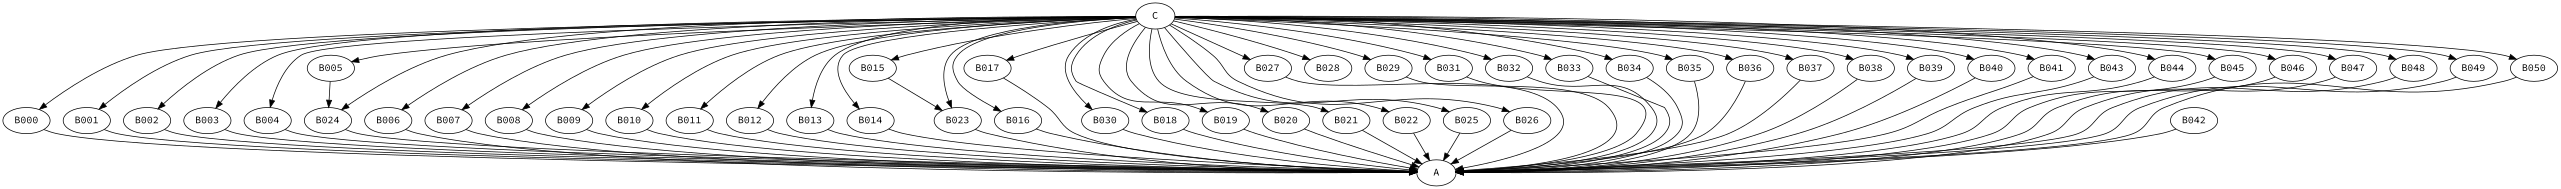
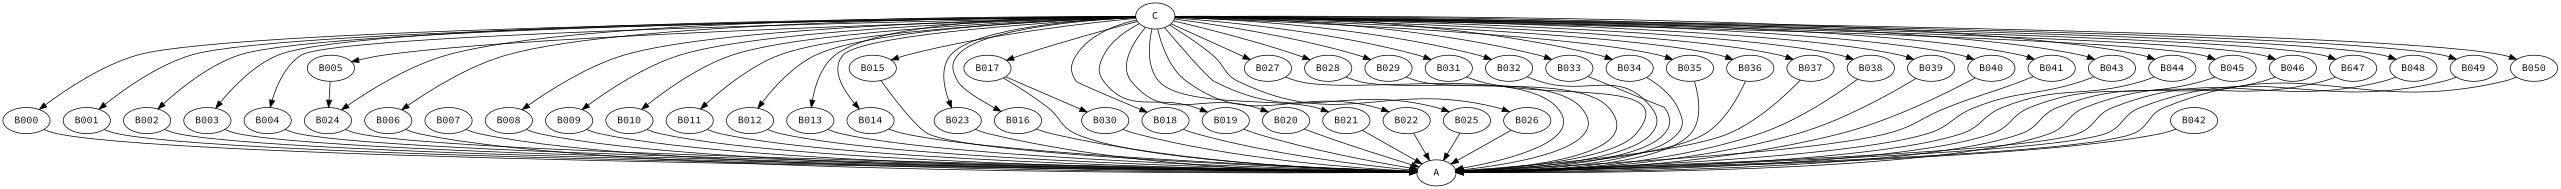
(659, 39) -> none
(1076, 47) -> (1043, 93)
(2353, 68) -> (2353, 68)
(912, 93) -> (1132, 158)
none -> (1563, 96)
